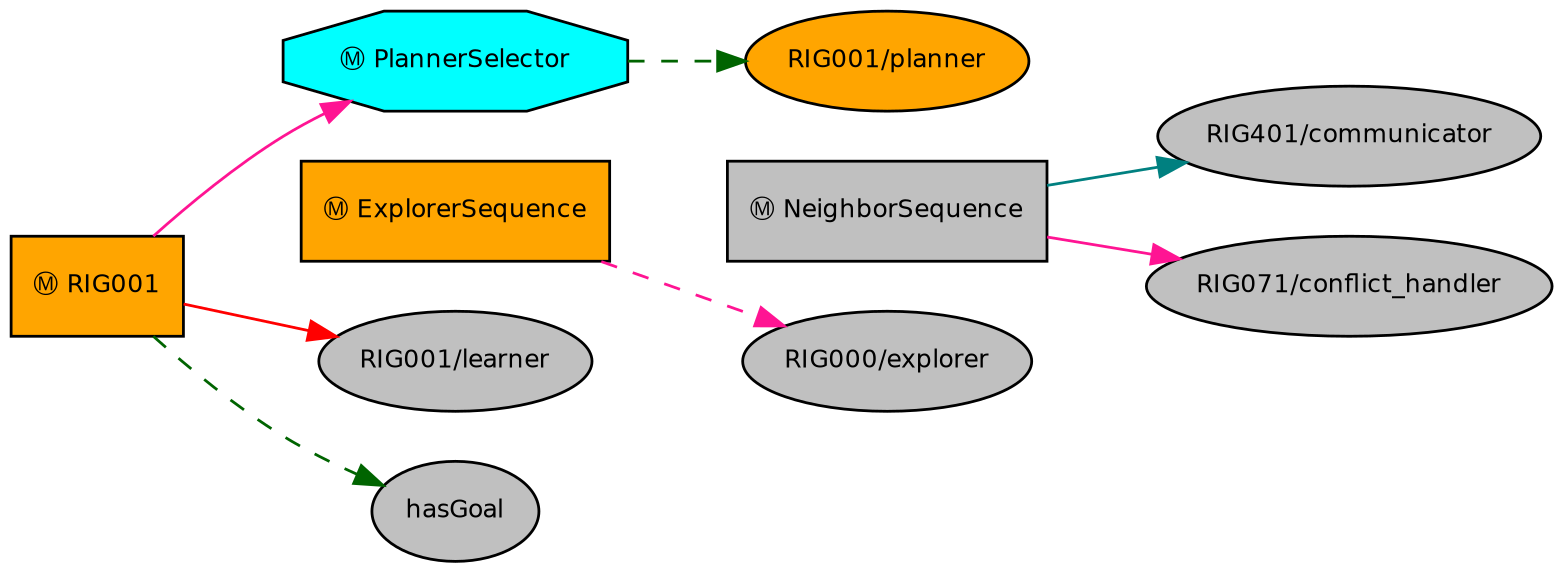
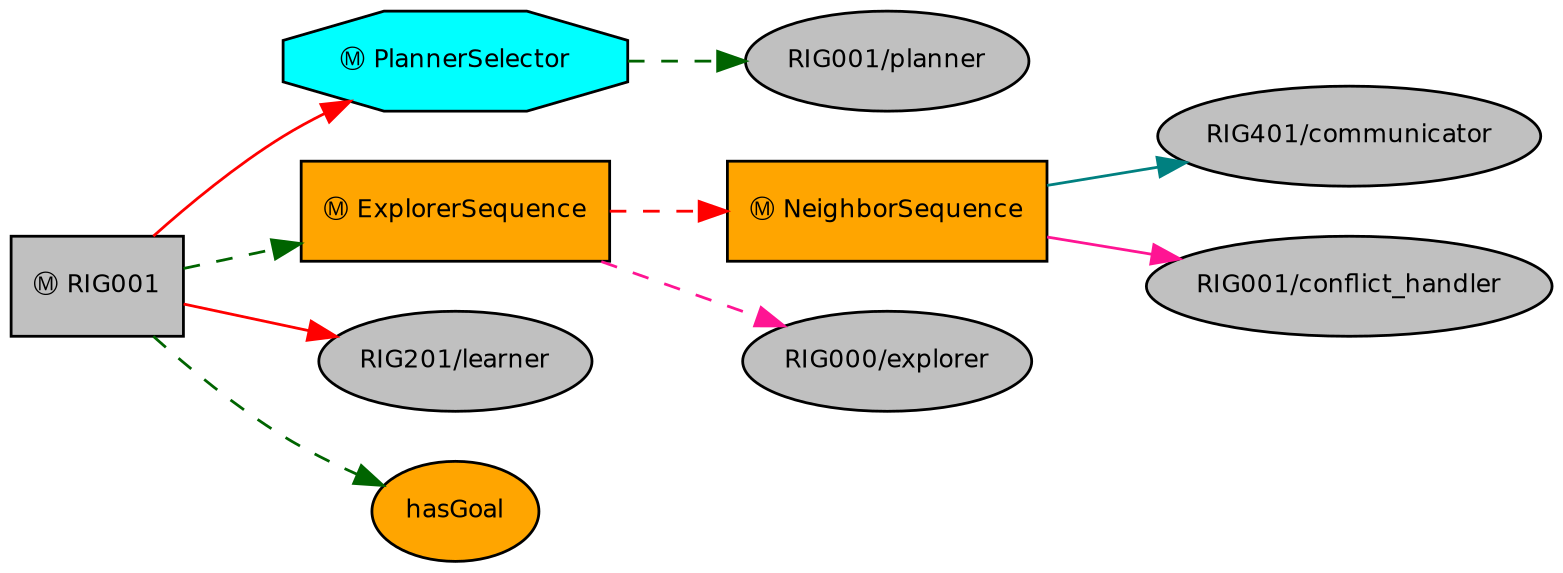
(887, 61) -> (887, 61)
(235, 169) -> (235, 169)
none -> (654, 211)
(887, 211) -> (887, 211)
none -> (228, 259)
(97, 286) -> (97, 286)
(1349, 286) -> (1349, 286)
(455, 361) -> (455, 361)
(455, 511) -> (455, 511)
